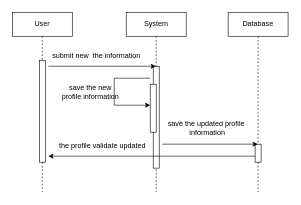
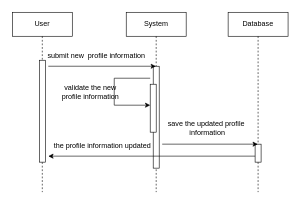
(97, 56) -> (97, 56)
(91, 92) -> (91, 92)
(103, 146) -> (103, 146)
